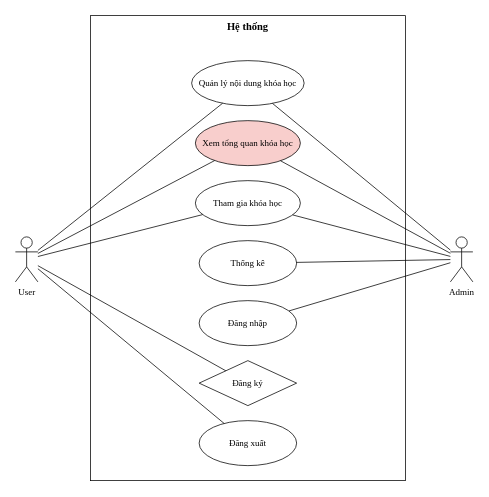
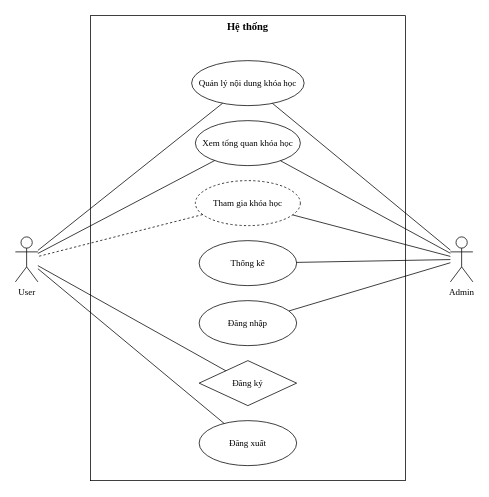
(248, 143) -> (248, 143)
(248, 203) -> (248, 203)
(120, 235) -> (120, 235)
